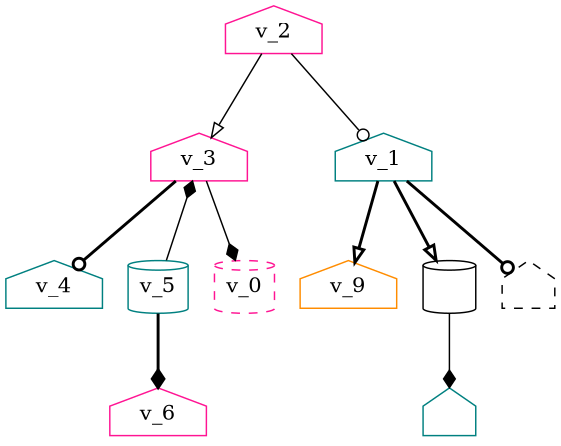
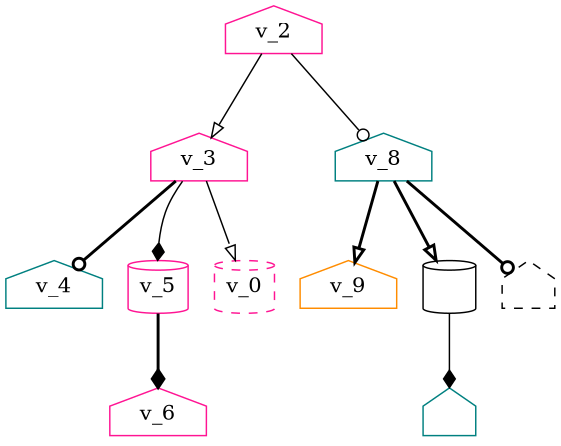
(384, 160) -> (384, 160)
(218, 212) -> (218, 212)
(177, 229) -> (166, 210)
(158, 287) -> (158, 287)
